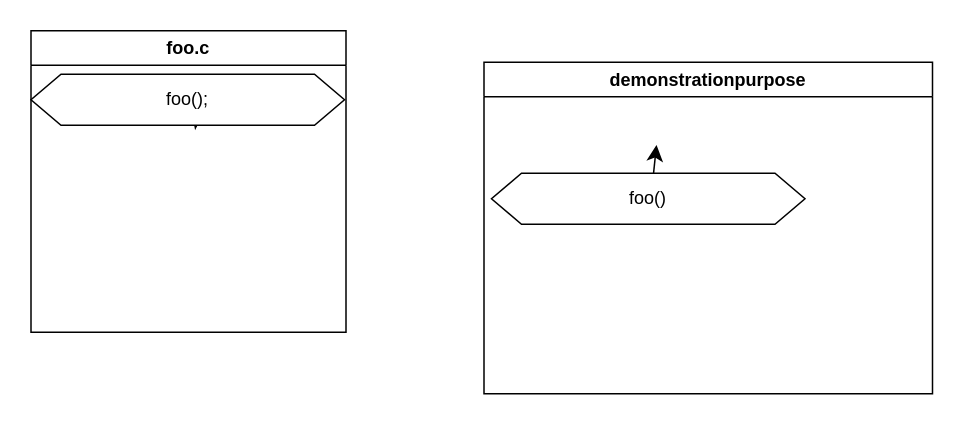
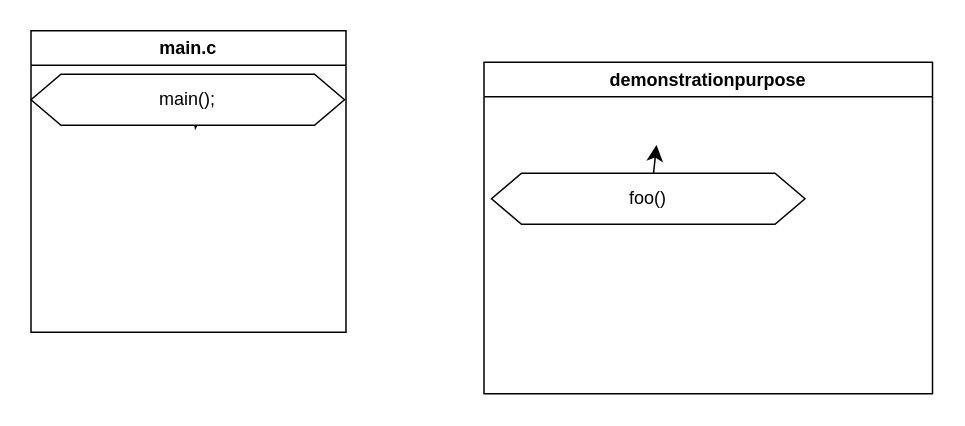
(188, 49) -> (188, 49)
(188, 100) -> (188, 100)
